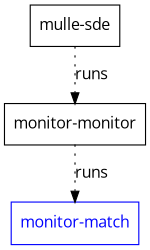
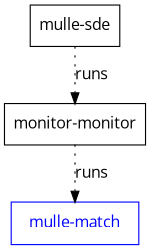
(75, 223) -> (75, 223)
